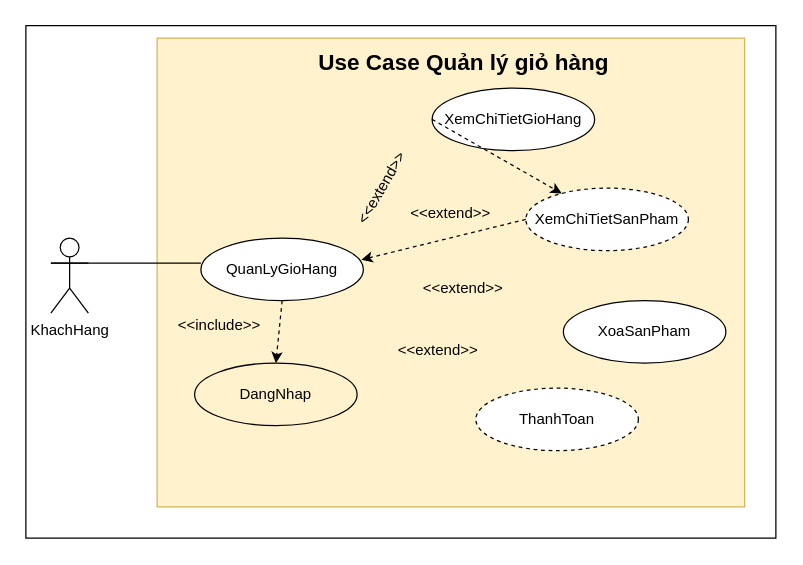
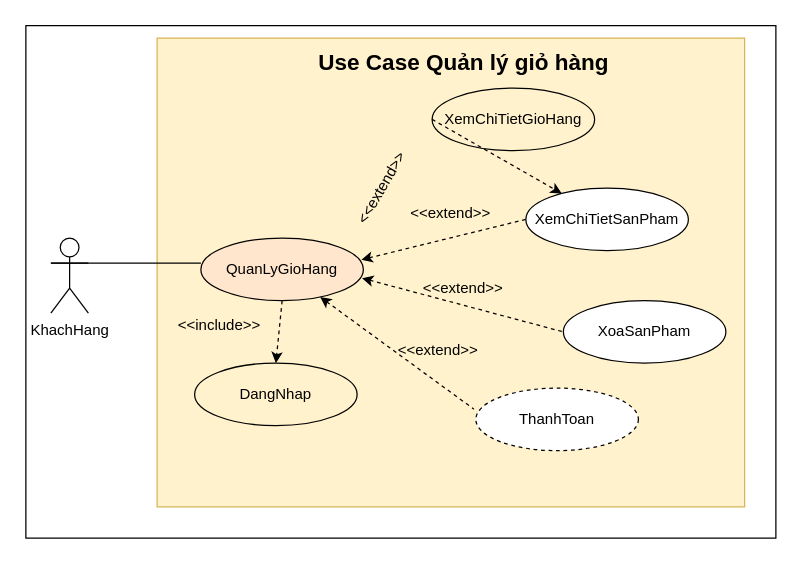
(513, 119) -> (513, 119)
(607, 219) -> (607, 219)
(282, 269) -> (282, 269)
none -> (466, 306)
none -> (400, 355)
